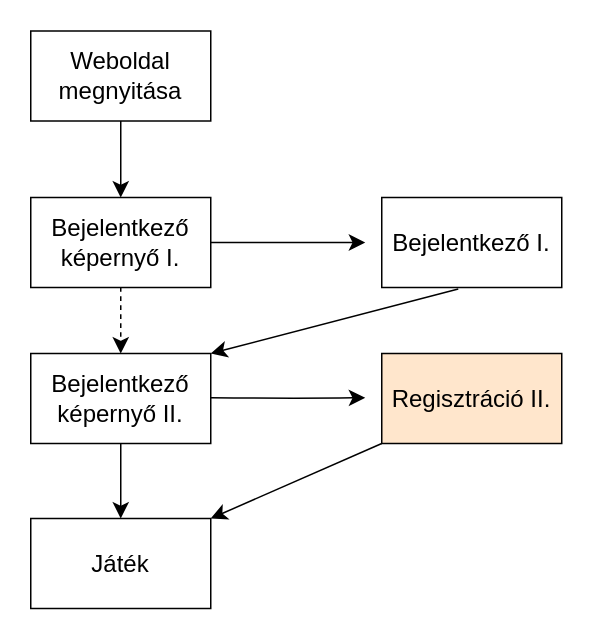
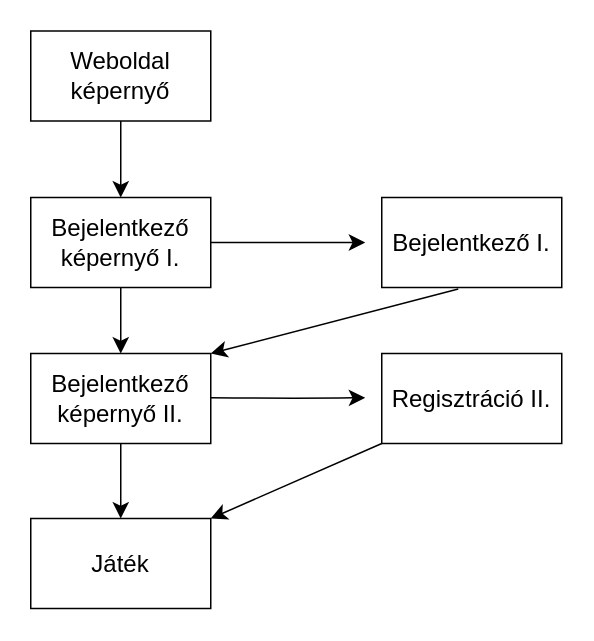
(121, 76) -> (121, 76)
(121, 317) -> (121, 317)
(472, 398) -> (472, 398)
